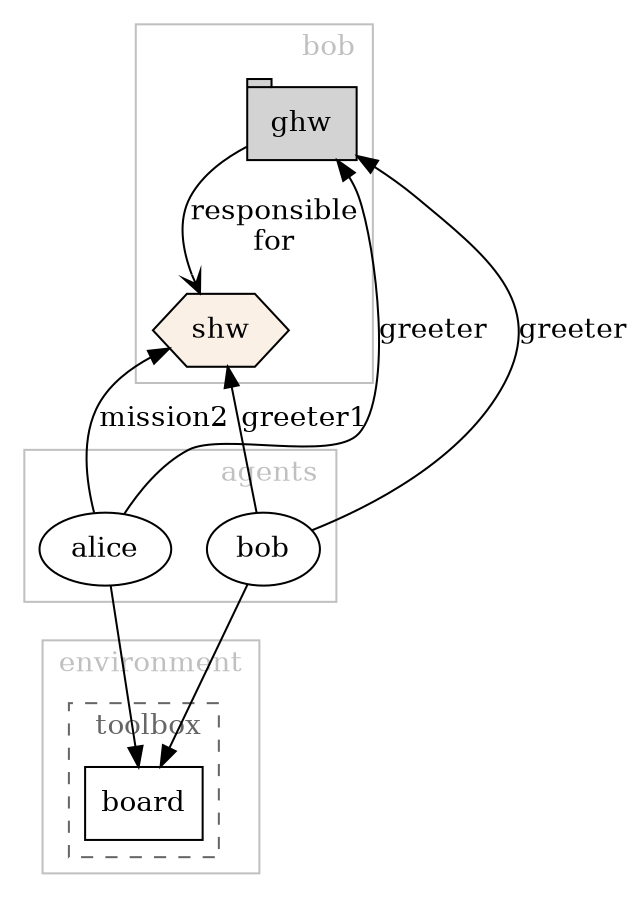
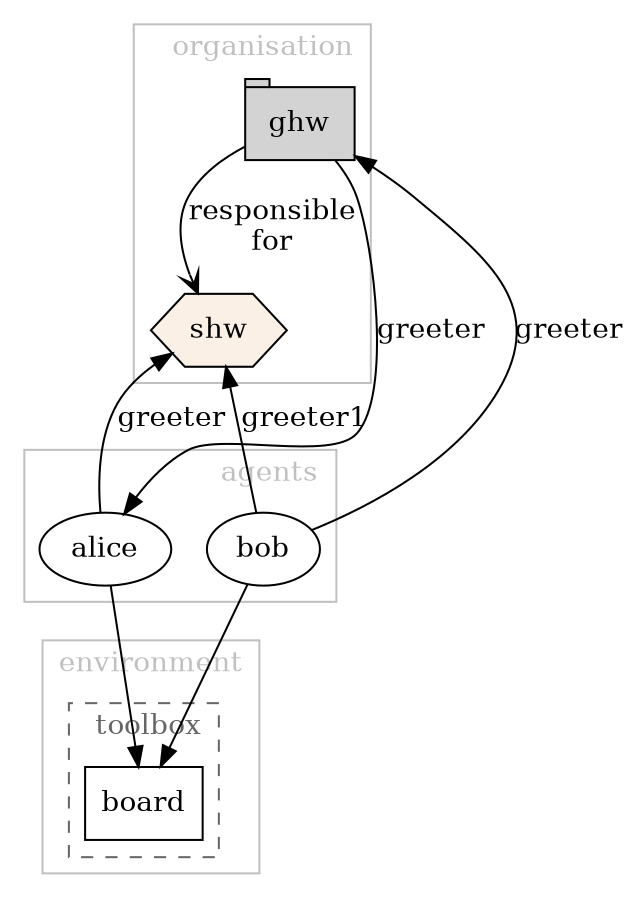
(329, 48) -> (263, 48)
(164, 418) -> (172, 418)
(358, 434) -> (367, 415)
